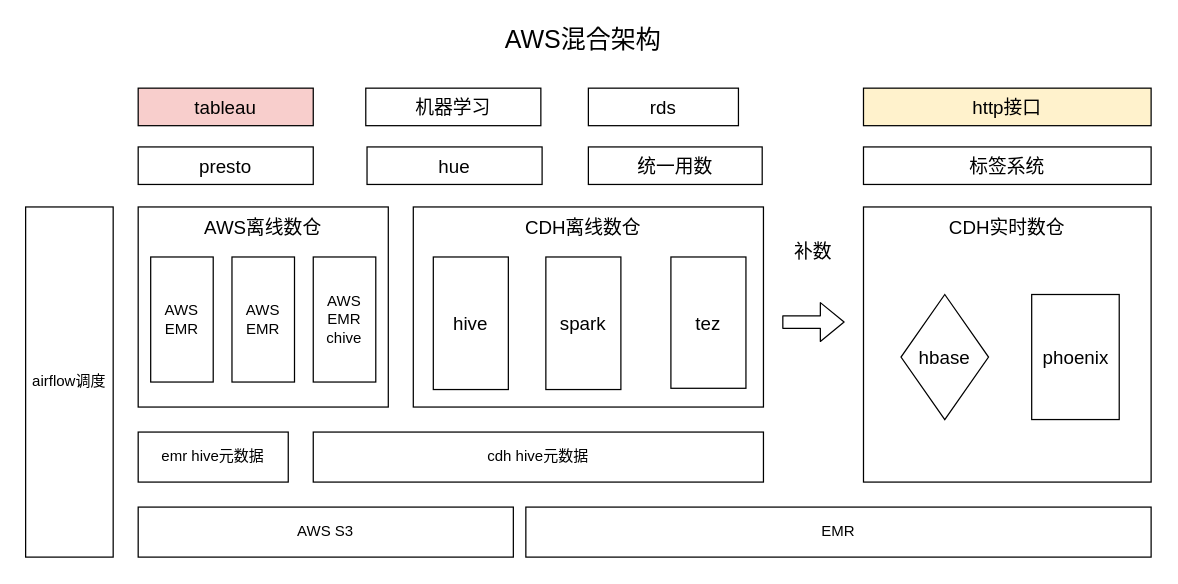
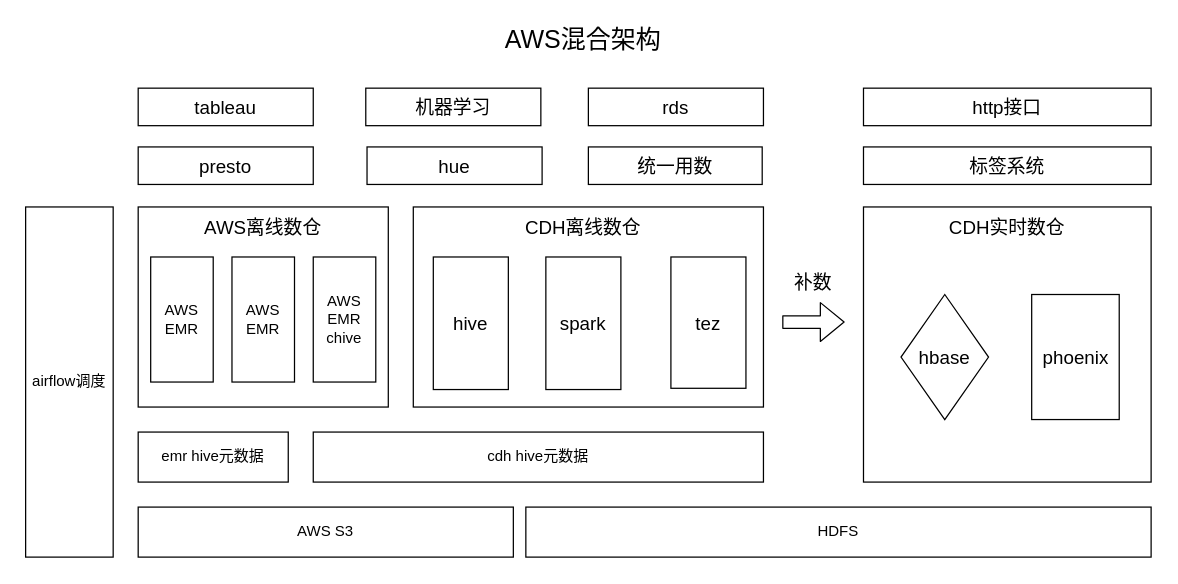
(226, 107) -> (226, 107)
(663, 107) -> (676, 107)
(1007, 107) -> (1007, 107)
(813, 251) -> (813, 282)
(838, 532) -> (838, 532)
